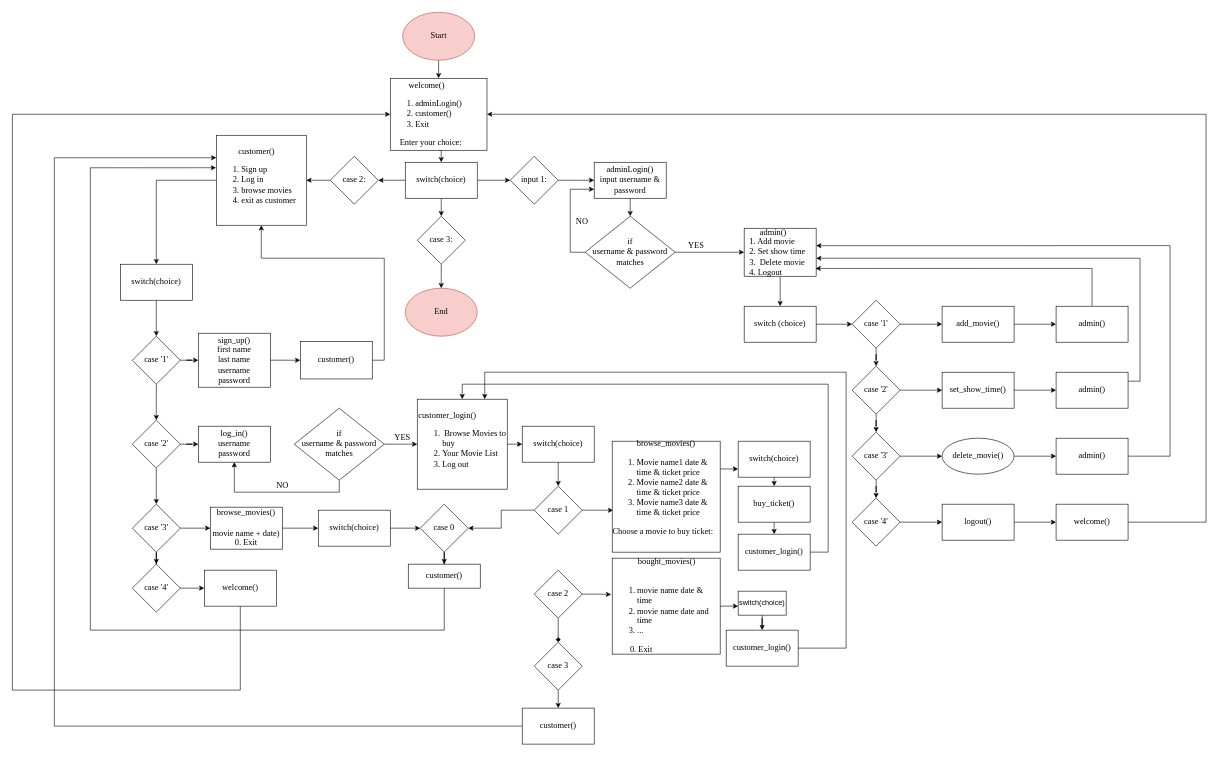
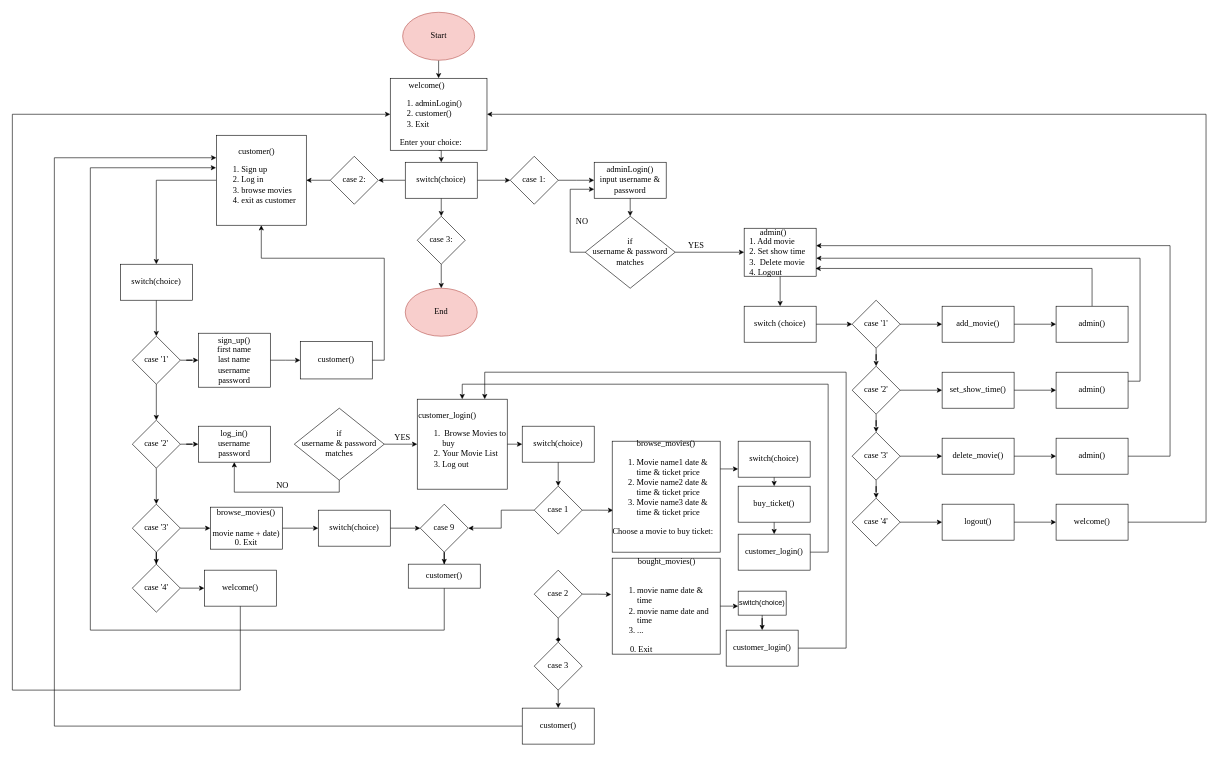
(534, 180) -> (534, 180)
(978, 456) -> (978, 456)
(444, 528) -> (444, 528)
